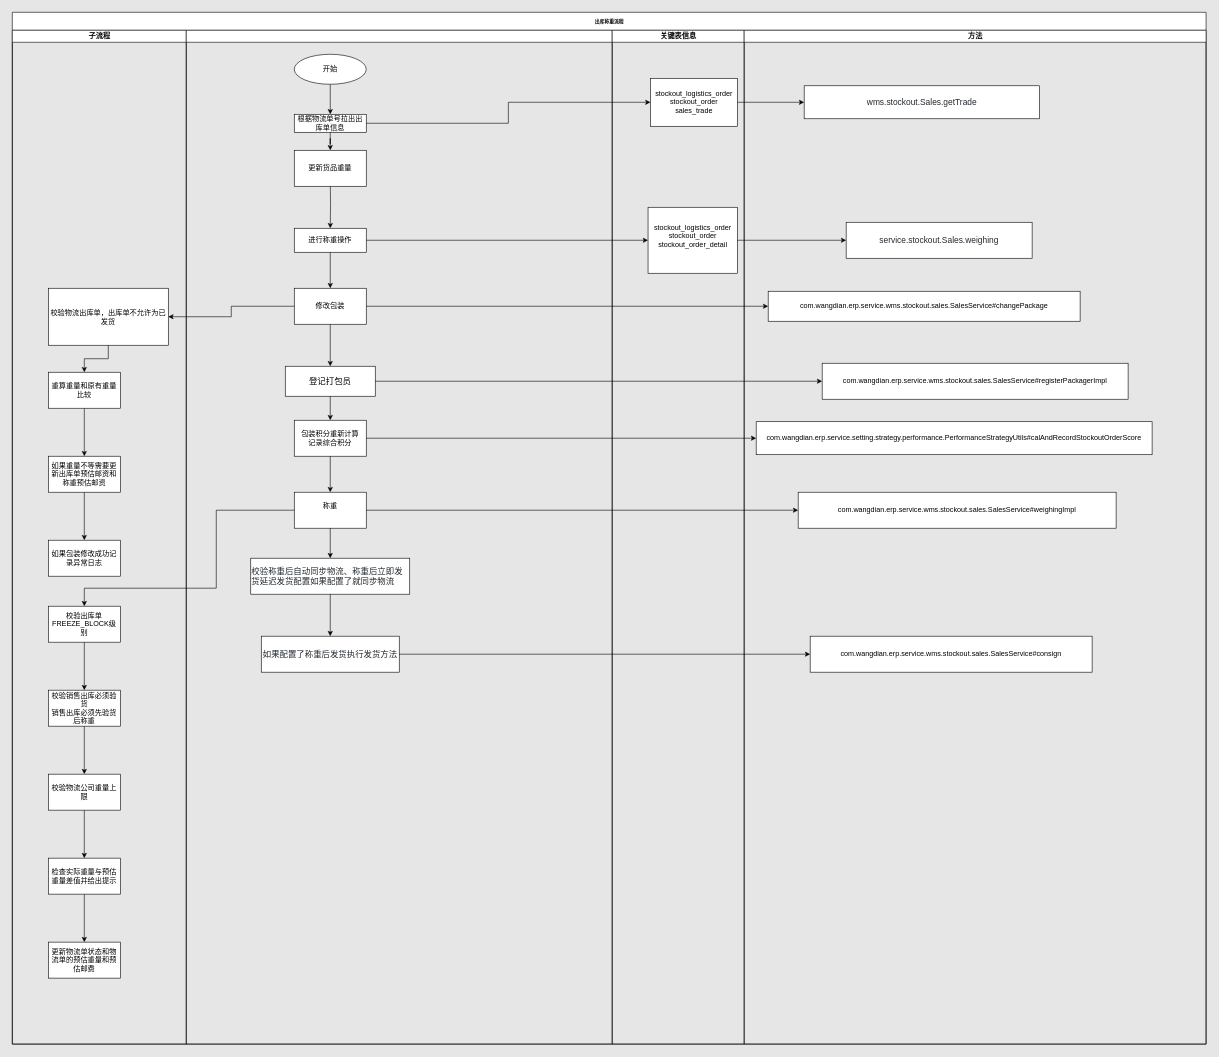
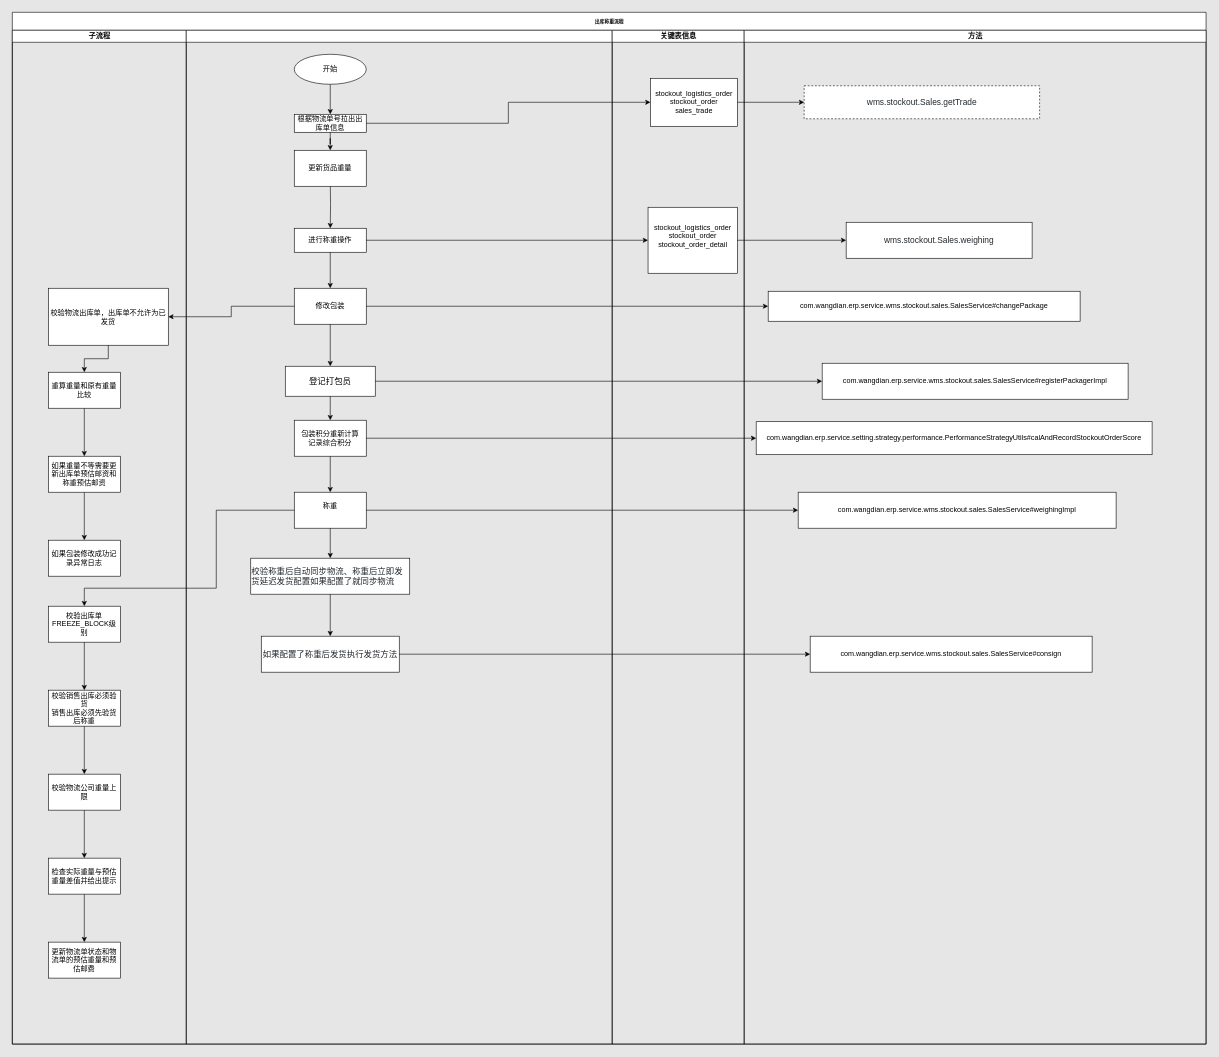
(922, 102) -> (922, 102)
(939, 240) -> (939, 240)
